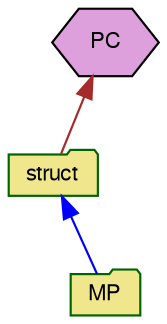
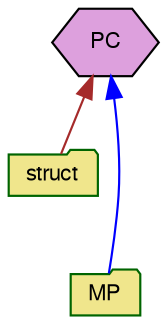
(84, 245) -> (119, 186)
